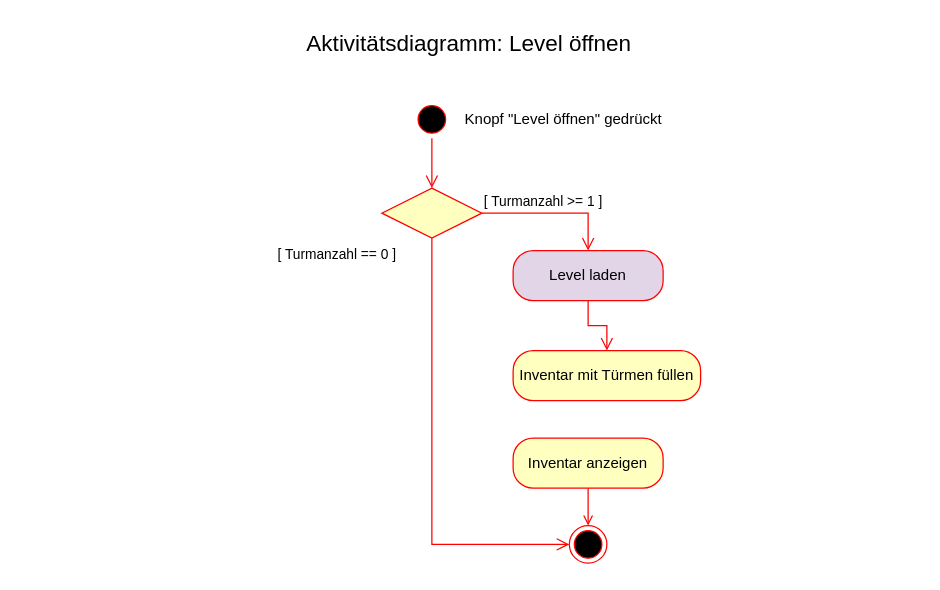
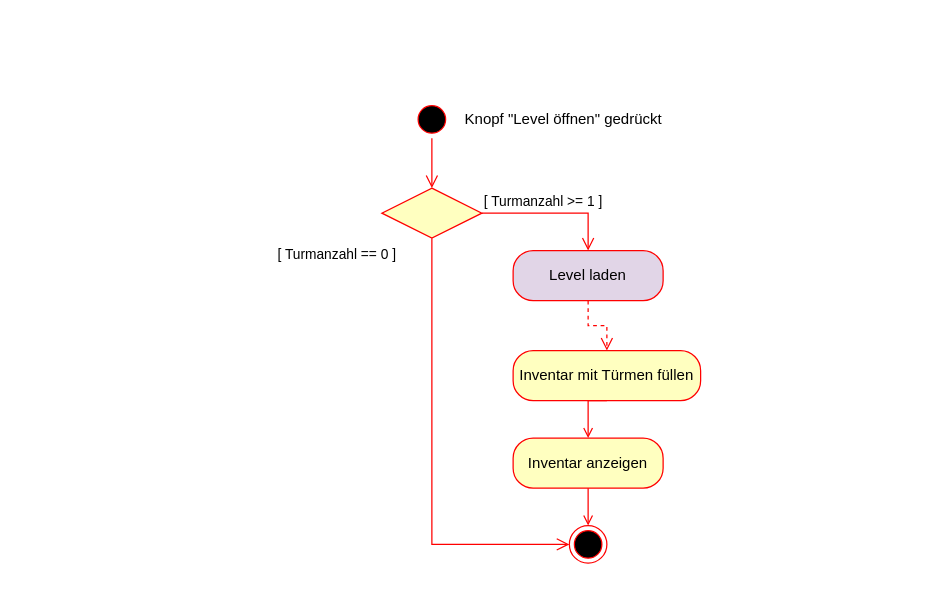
(469, 44) -> none
(596, 326) -> (596, 326)
none -> (588, 417)
